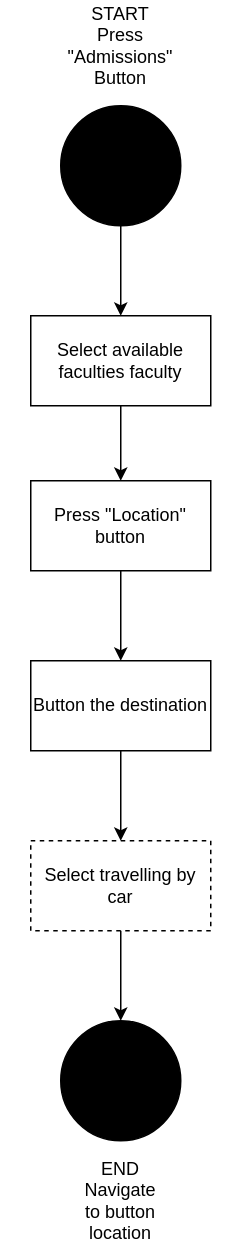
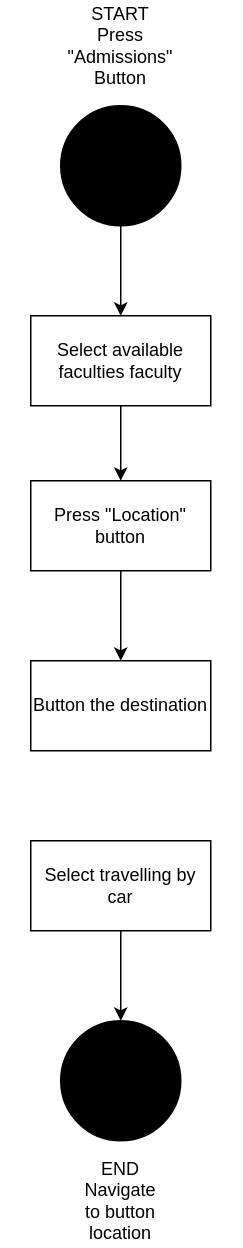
(121, 791) -> none
(121, 886) -> (121, 886)
